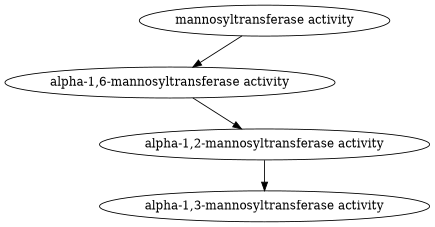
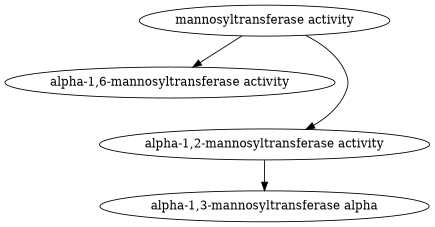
(213, 111) -> (347, 78)
(265, 206) -> (265, 206)
